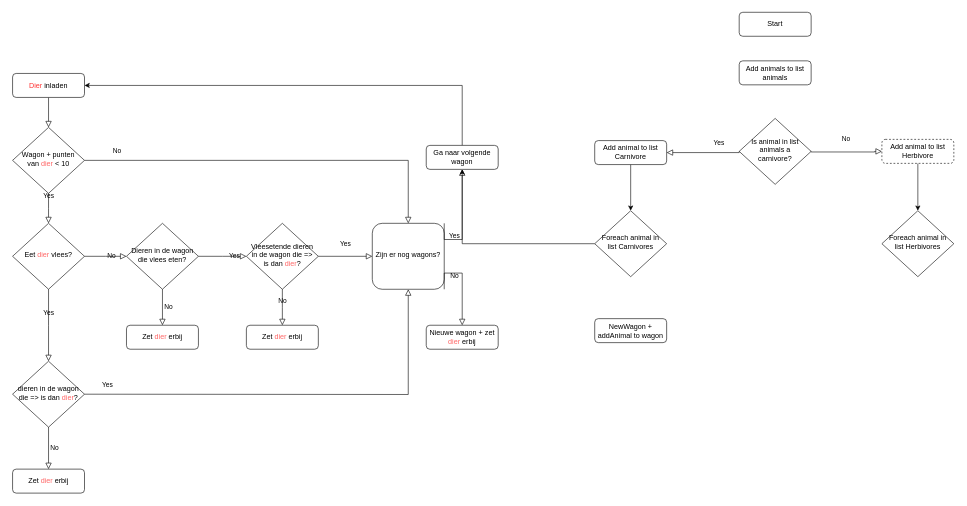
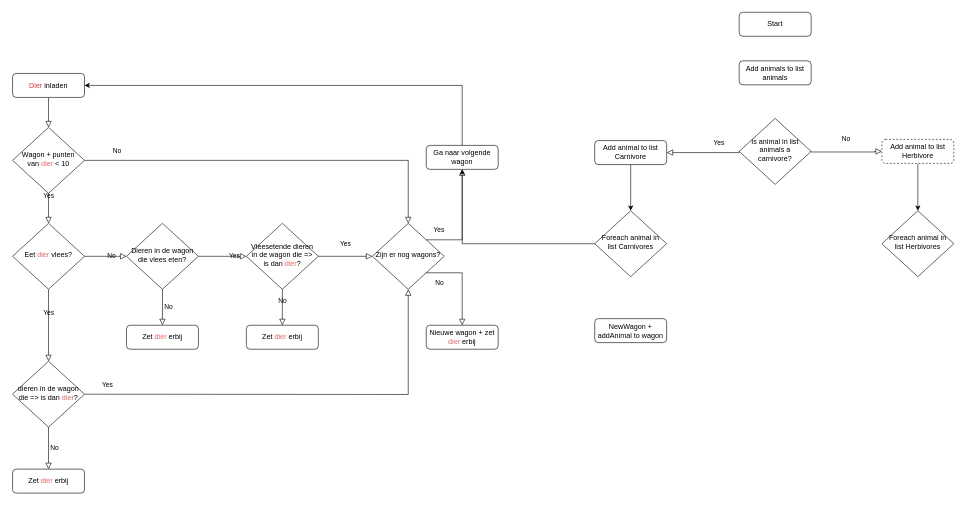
(408, 257) -> (408, 257)
